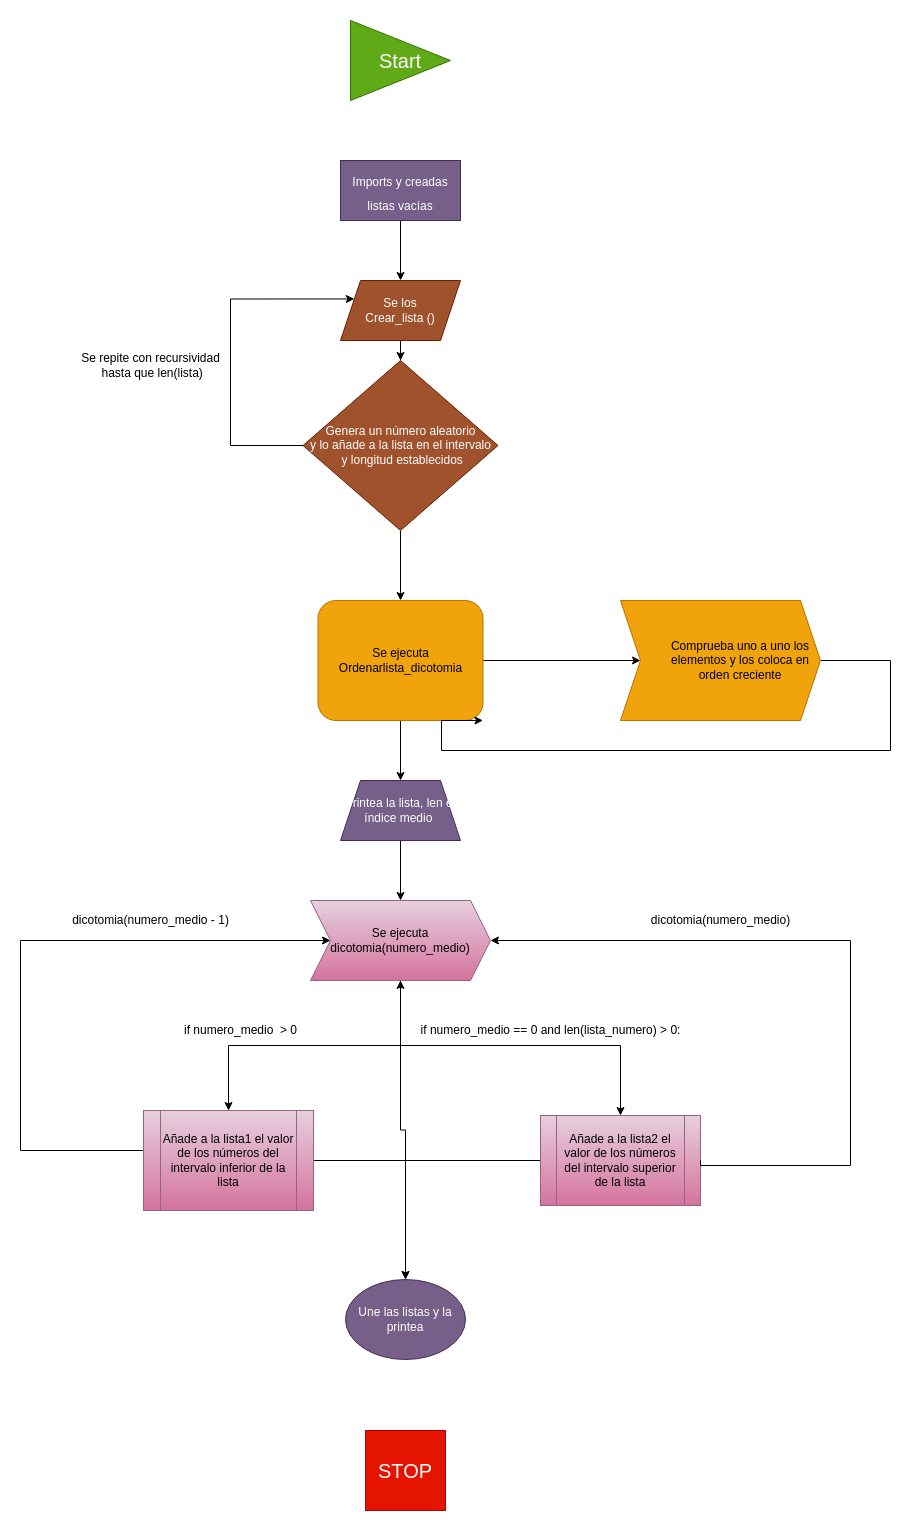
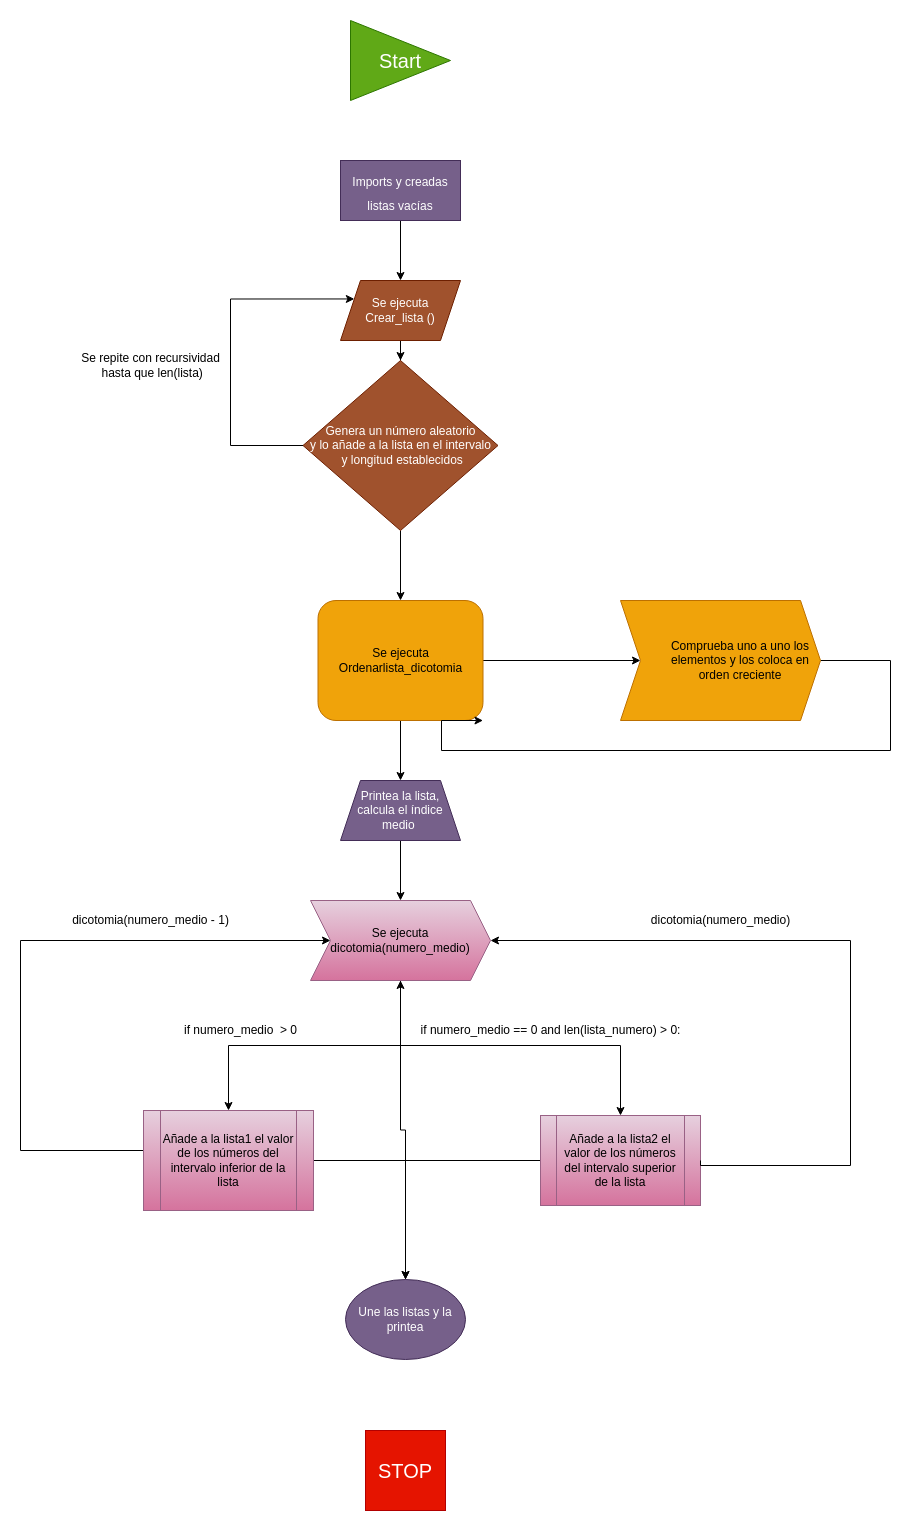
(401, 311) -> (401, 311)
(401, 811) -> (401, 811)
